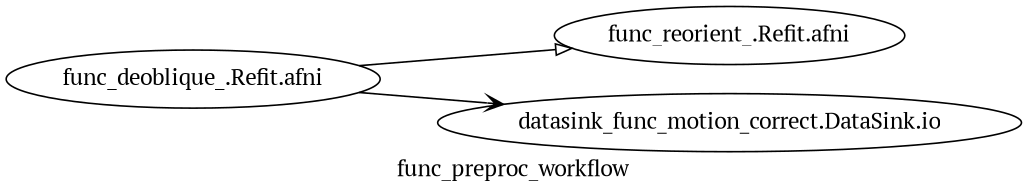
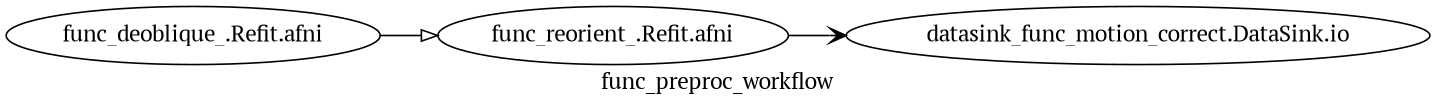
(423, 98) -> (809, 36)
